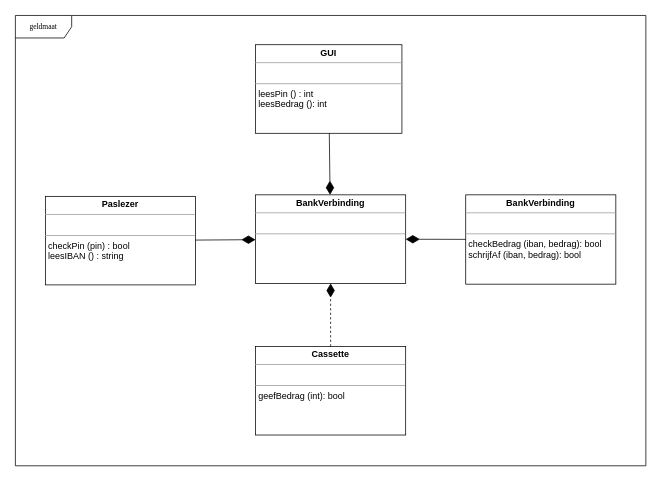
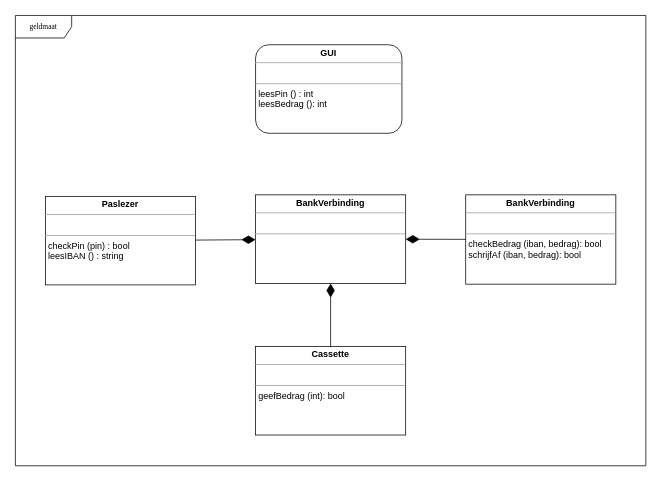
(329, 89) -> (329, 89)
(329, 157) -> none
(330, 321) -> (330, 321)
